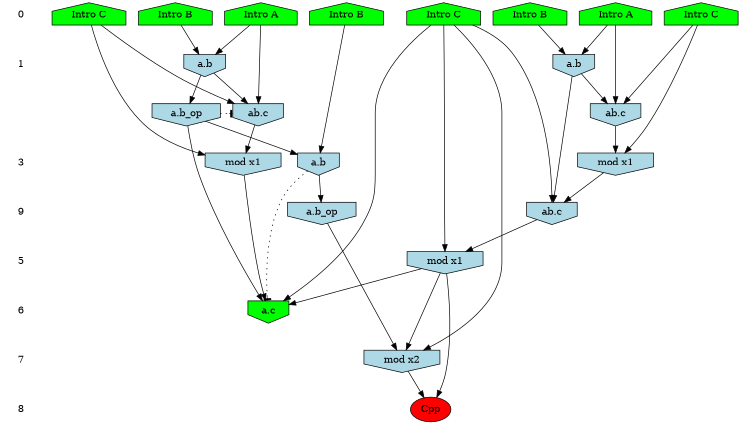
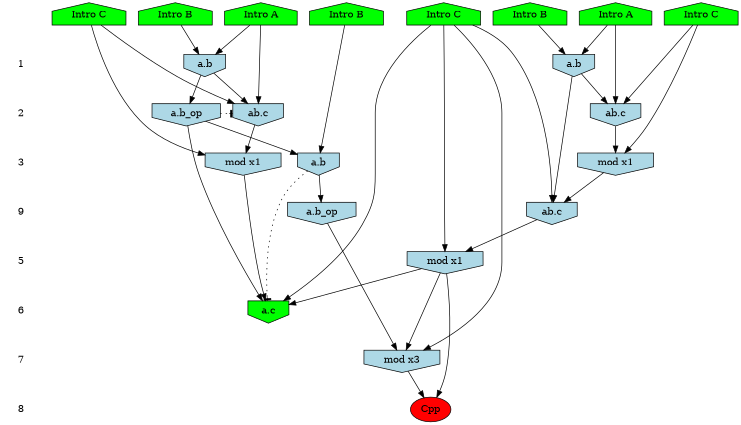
(21, 15) -> none
none -> (21, 114)
(402, 360) -> (402, 360)
